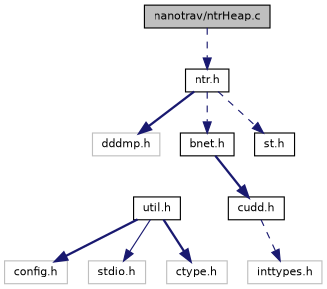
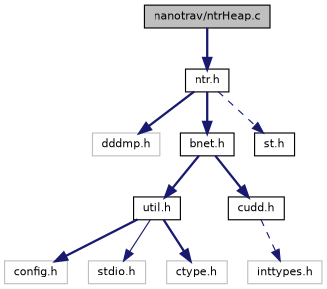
(207, 43) -> (207, 43)
(207, 107) -> (207, 107)
none -> (186, 172)
